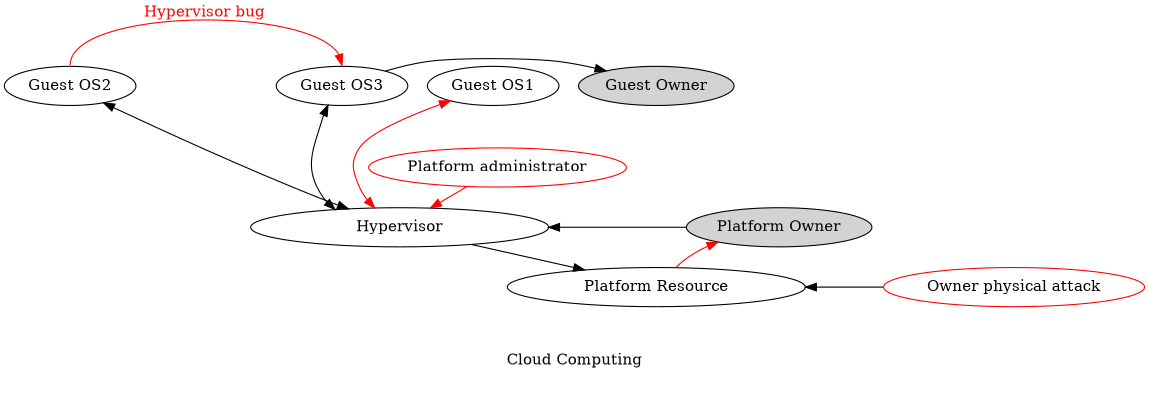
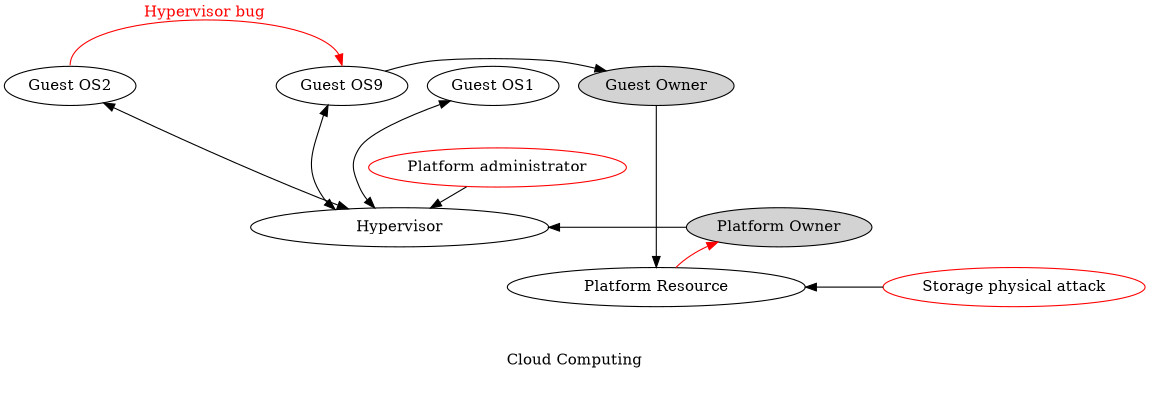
(342, 86) -> (342, 86)
(373, 136) -> (373, 136)
(453, 195) -> (453, 195)
(523, 256) -> (656, 181)
(1014, 287) -> (1014, 287)
